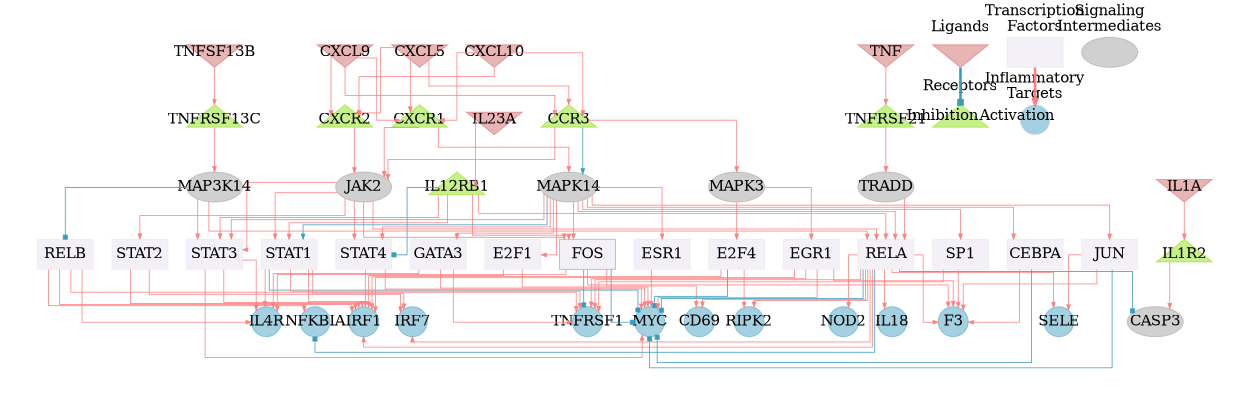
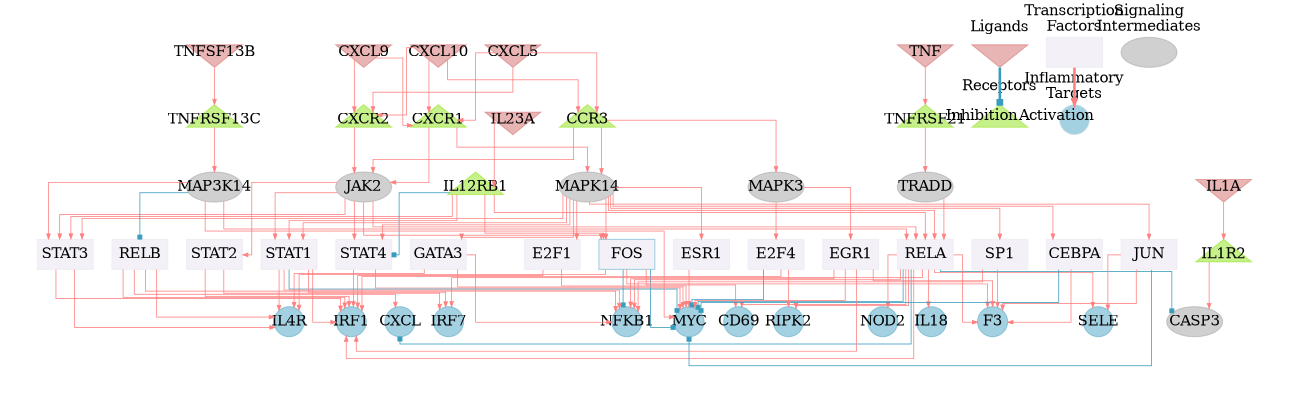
(444, 95) -> none
(583, 148) -> (601, 148)
(435, 225) -> (442, 223)
(315, 322) -> (400, 322)
(587, 322) -> (627, 322)
(307, 357) -> (465, 231)
